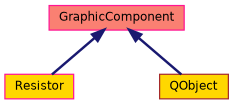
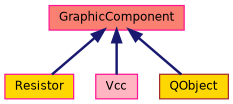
none -> (117, 87)
